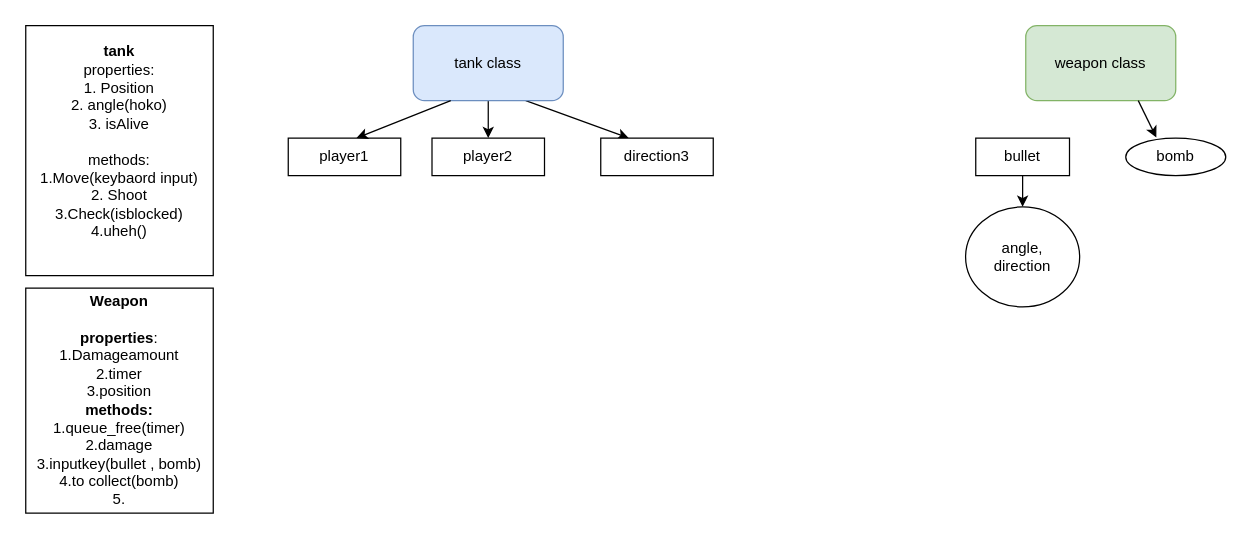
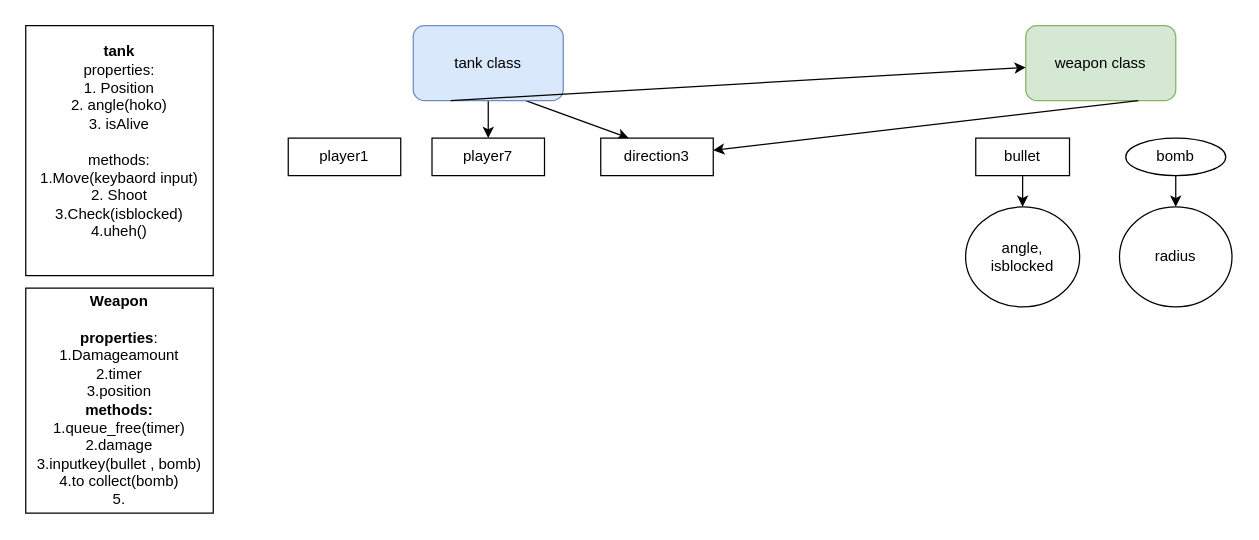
(1145, 115) -> (930, 125)
(408, 118) -> (734, 84)
(488, 157) -> (488, 157)
none -> (1176, 187)
(1023, 257) -> (1023, 257)
none -> (1176, 257)
